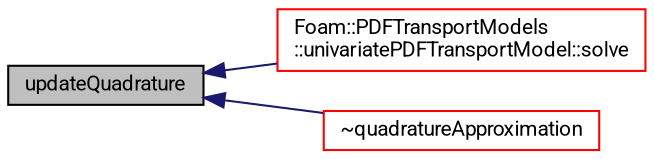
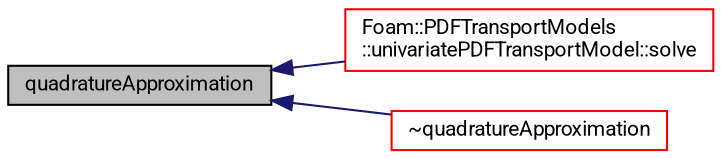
(106, 85) -> (140, 85)
